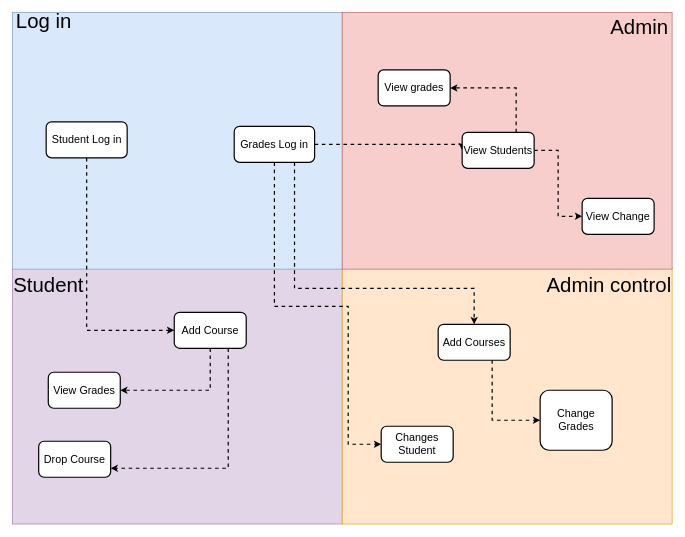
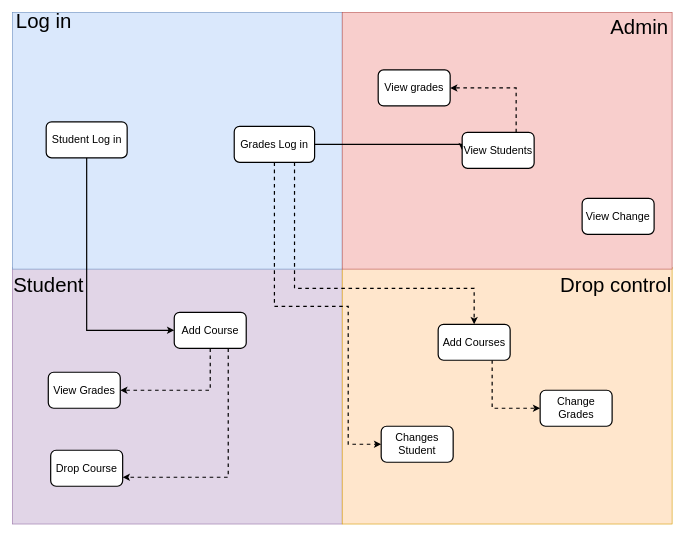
(388, 144) -> (388, 144)
(558, 180) -> none
(87, 285) -> (87, 285)
(605, 285) -> (608, 285)
(576, 420) -> (576, 408)
(75, 459) -> (87, 468)
